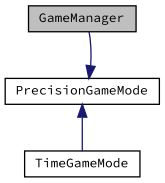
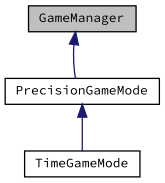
(91, 49) -> (74, 62)
